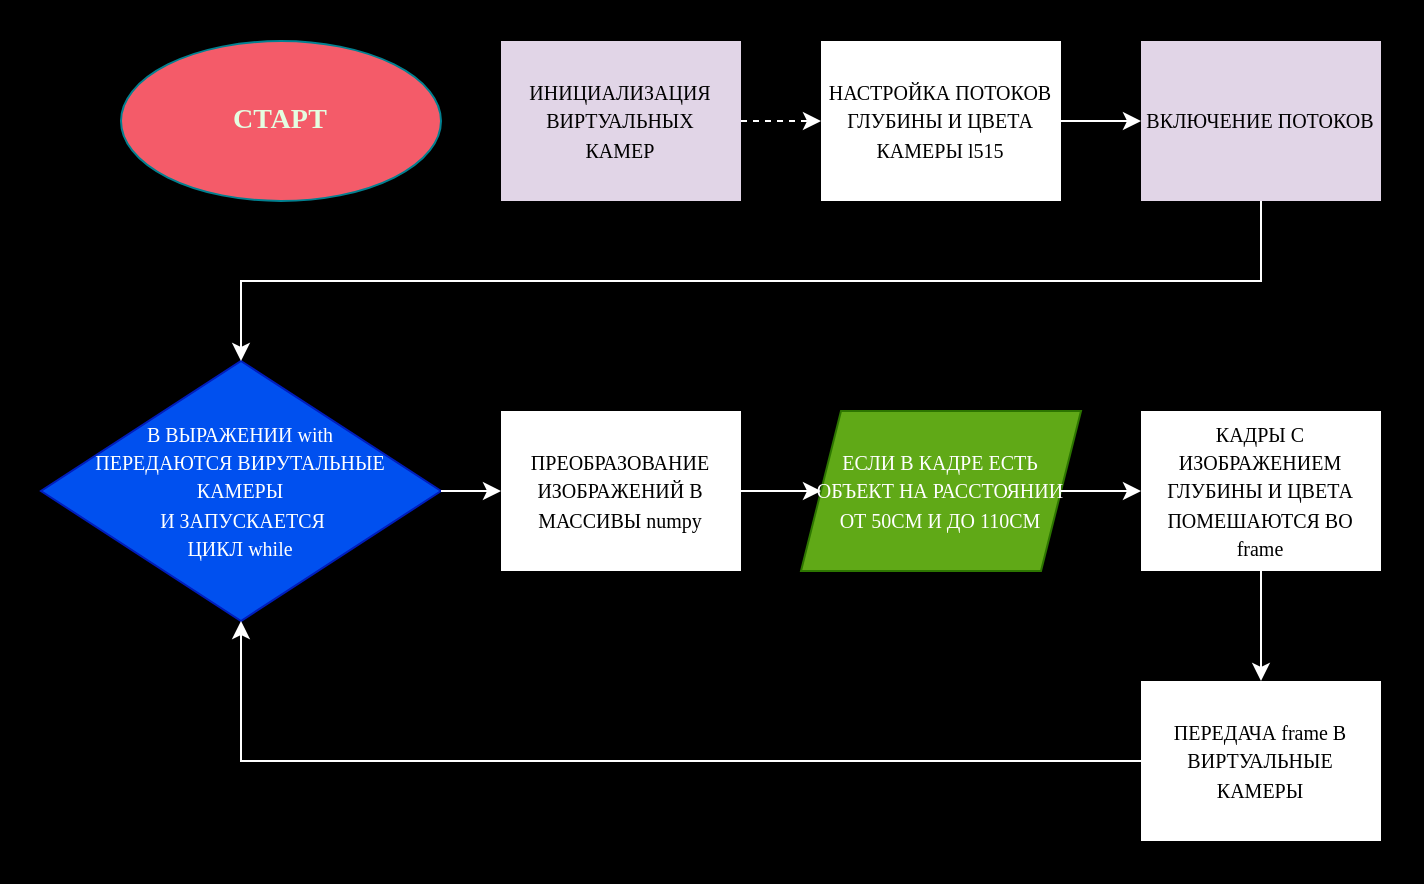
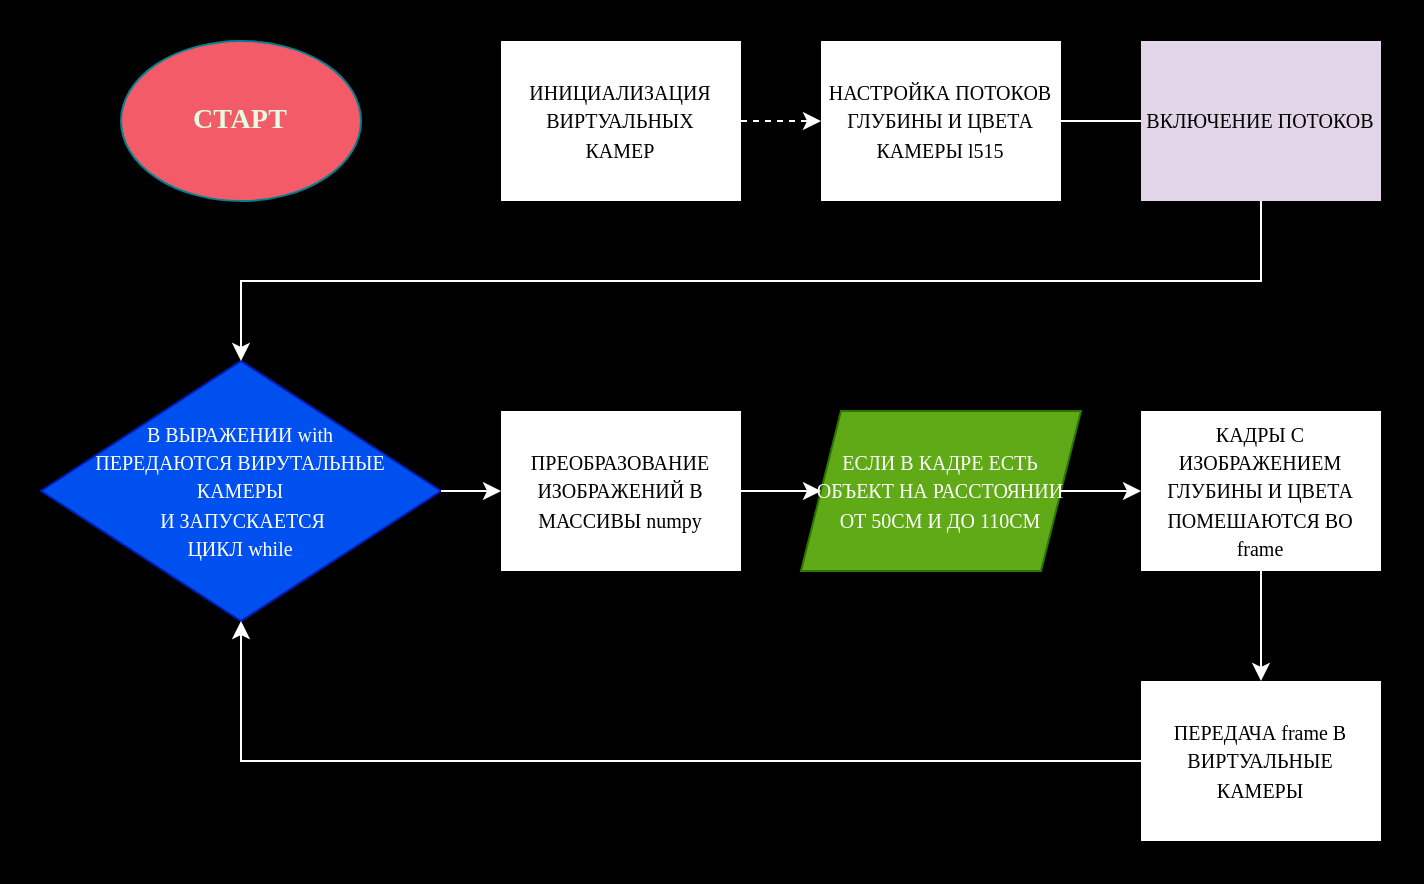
(281, 121) -> (241, 121)
(621, 121) -> (621, 121)
(1126, 121) -> (1132, 121)
